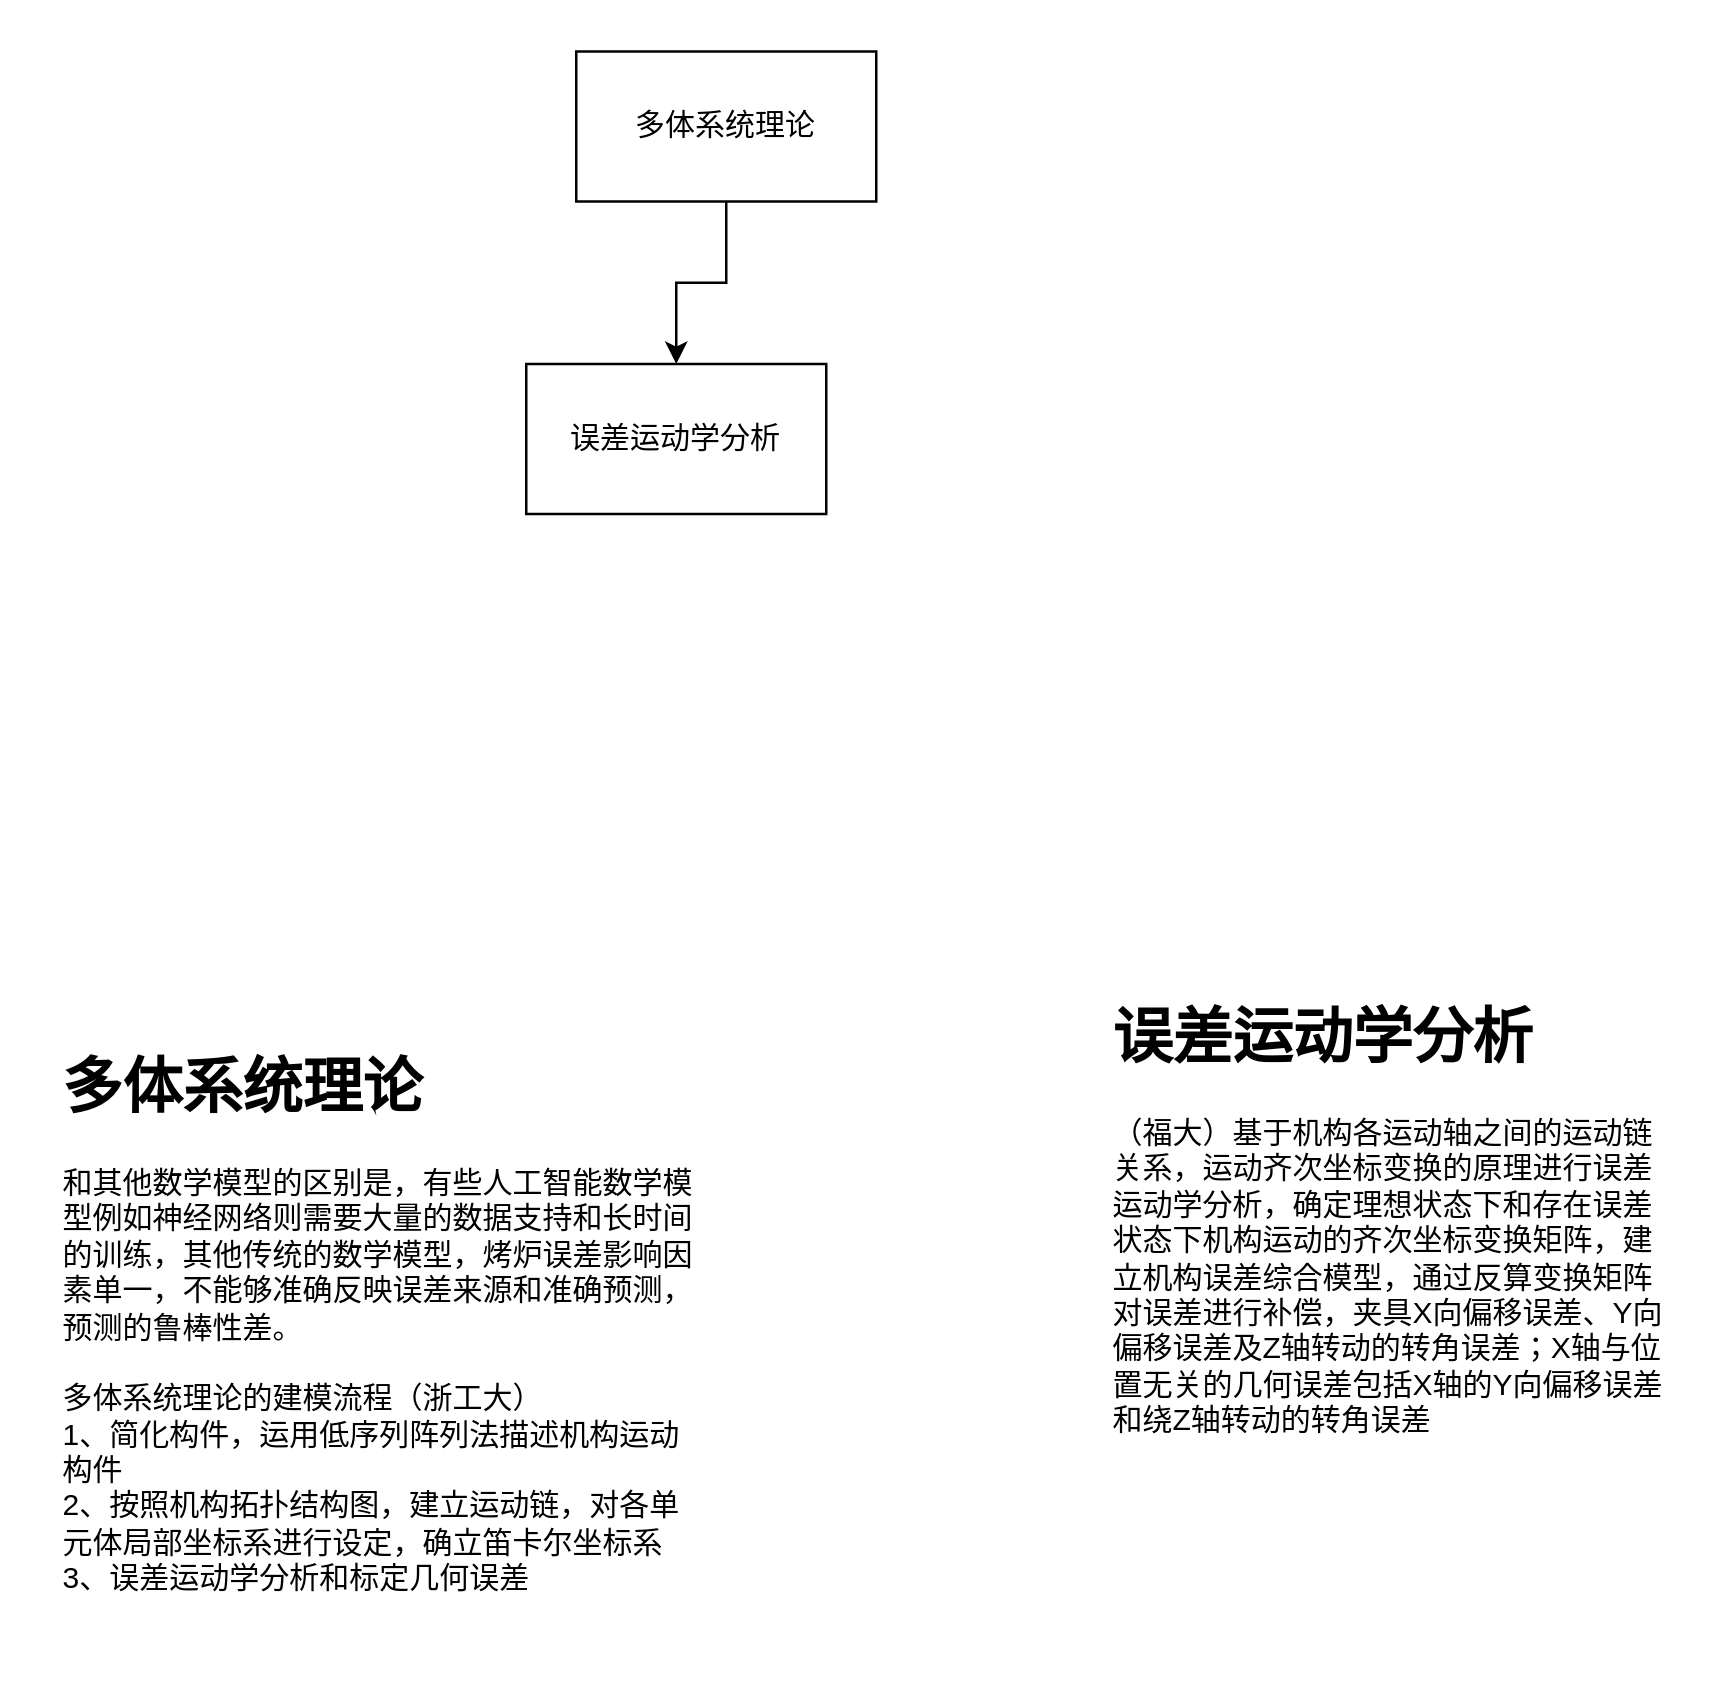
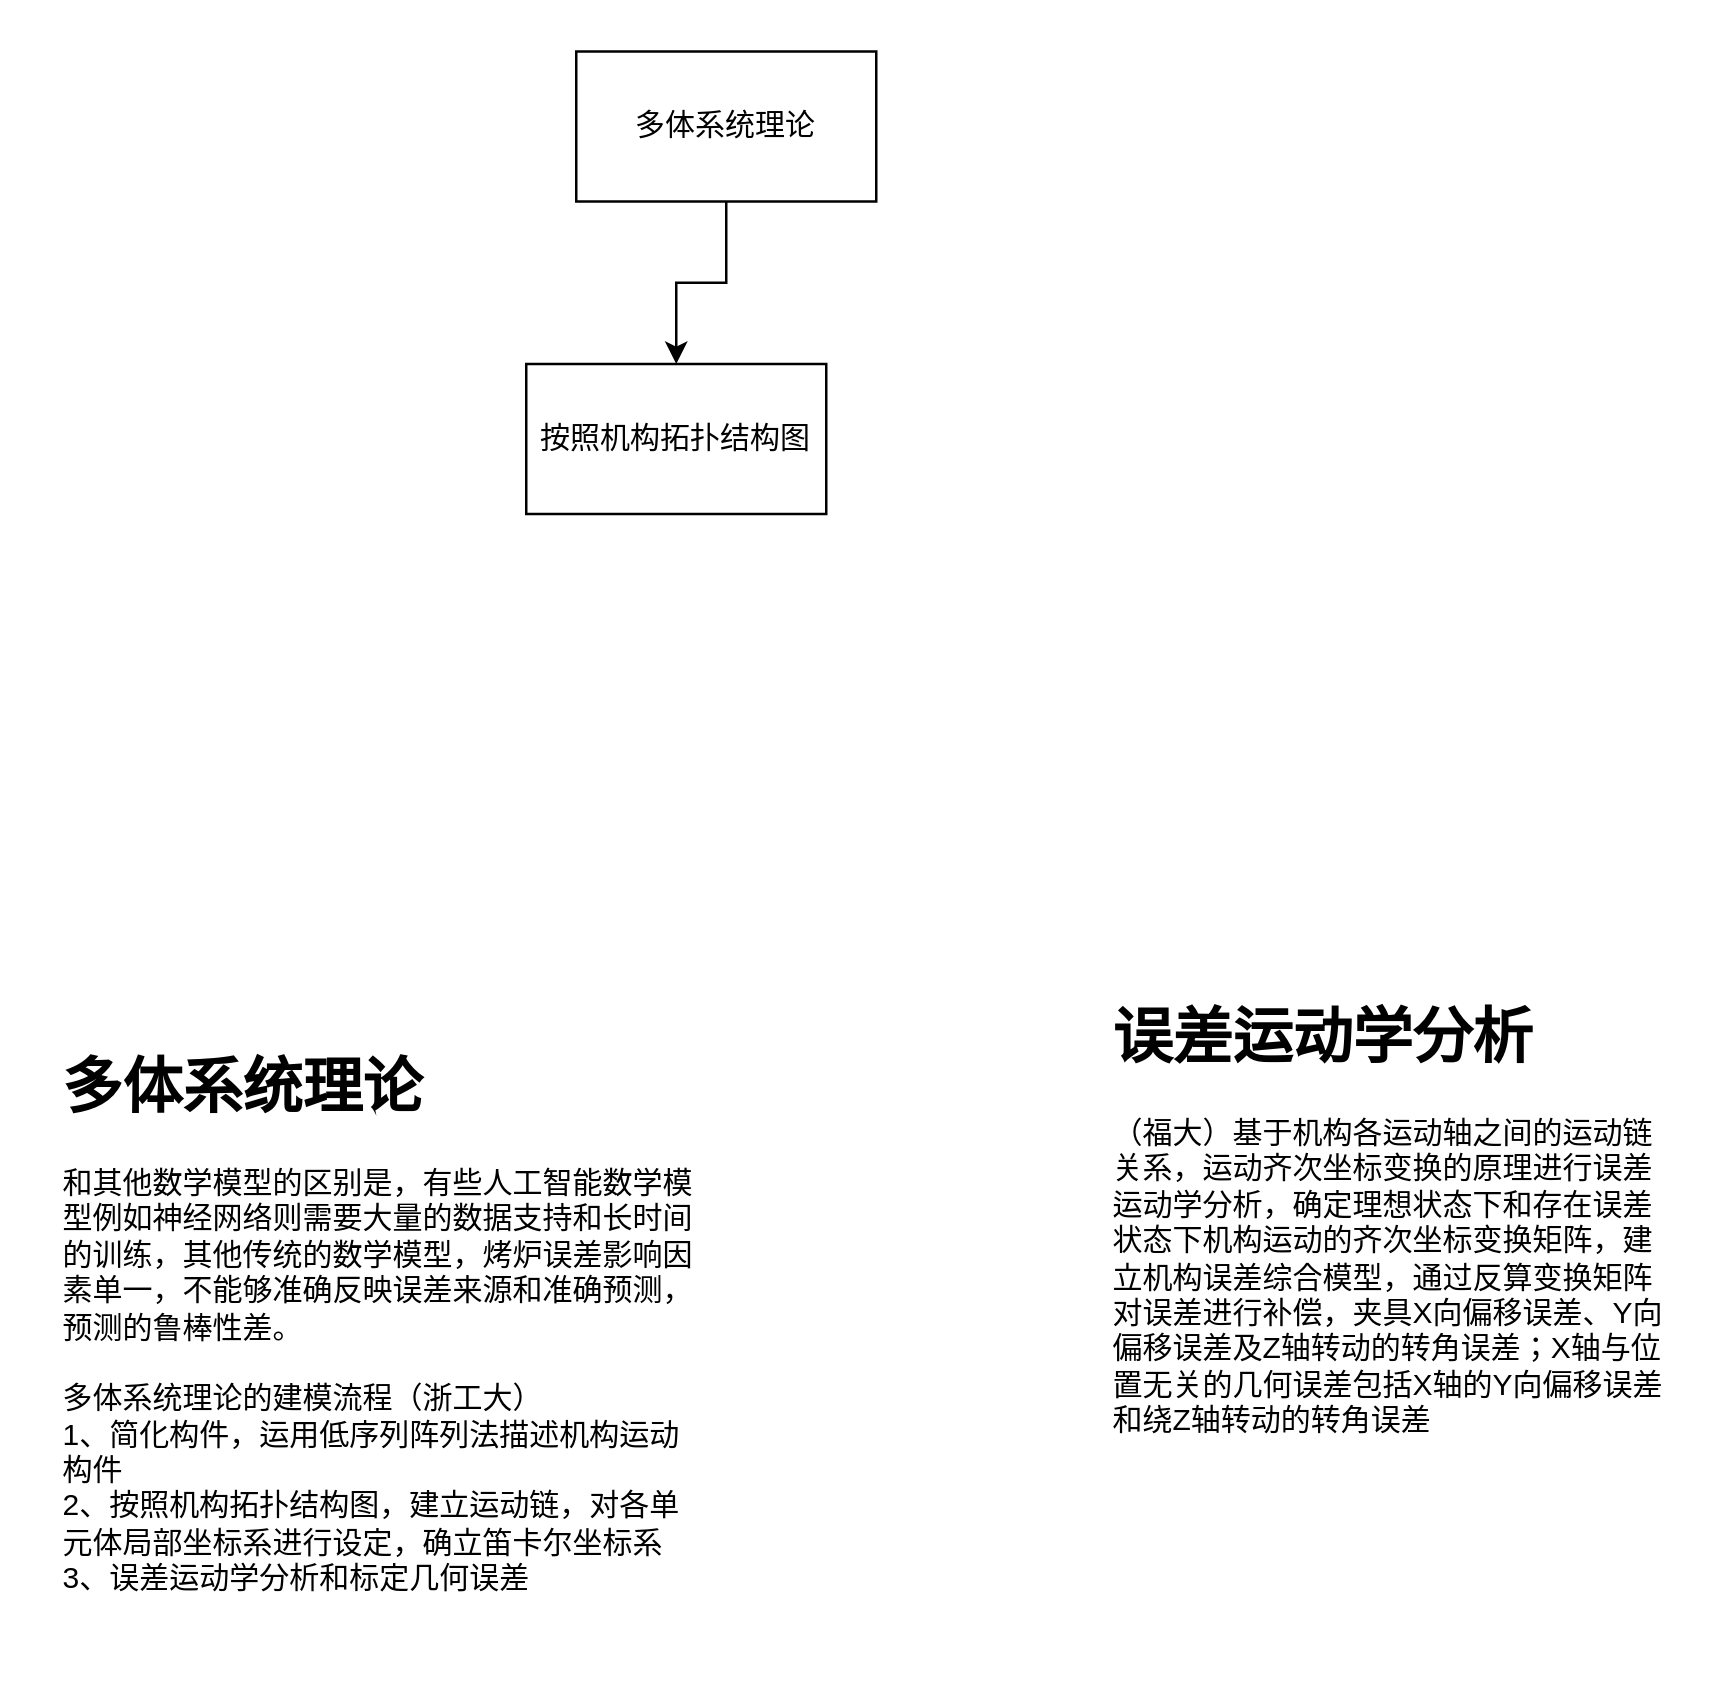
(676, 439) -> (676, 439)
